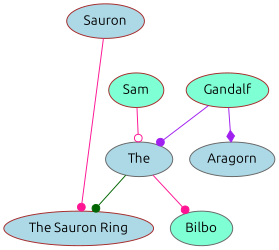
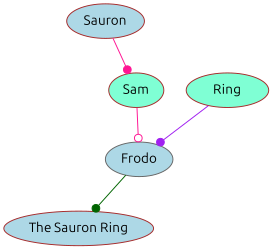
(227, 90) -> (227, 90)
(93, 121) -> (119, 52)
(139, 159) -> (139, 159)
(232, 159) -> none
(202, 228) -> none
